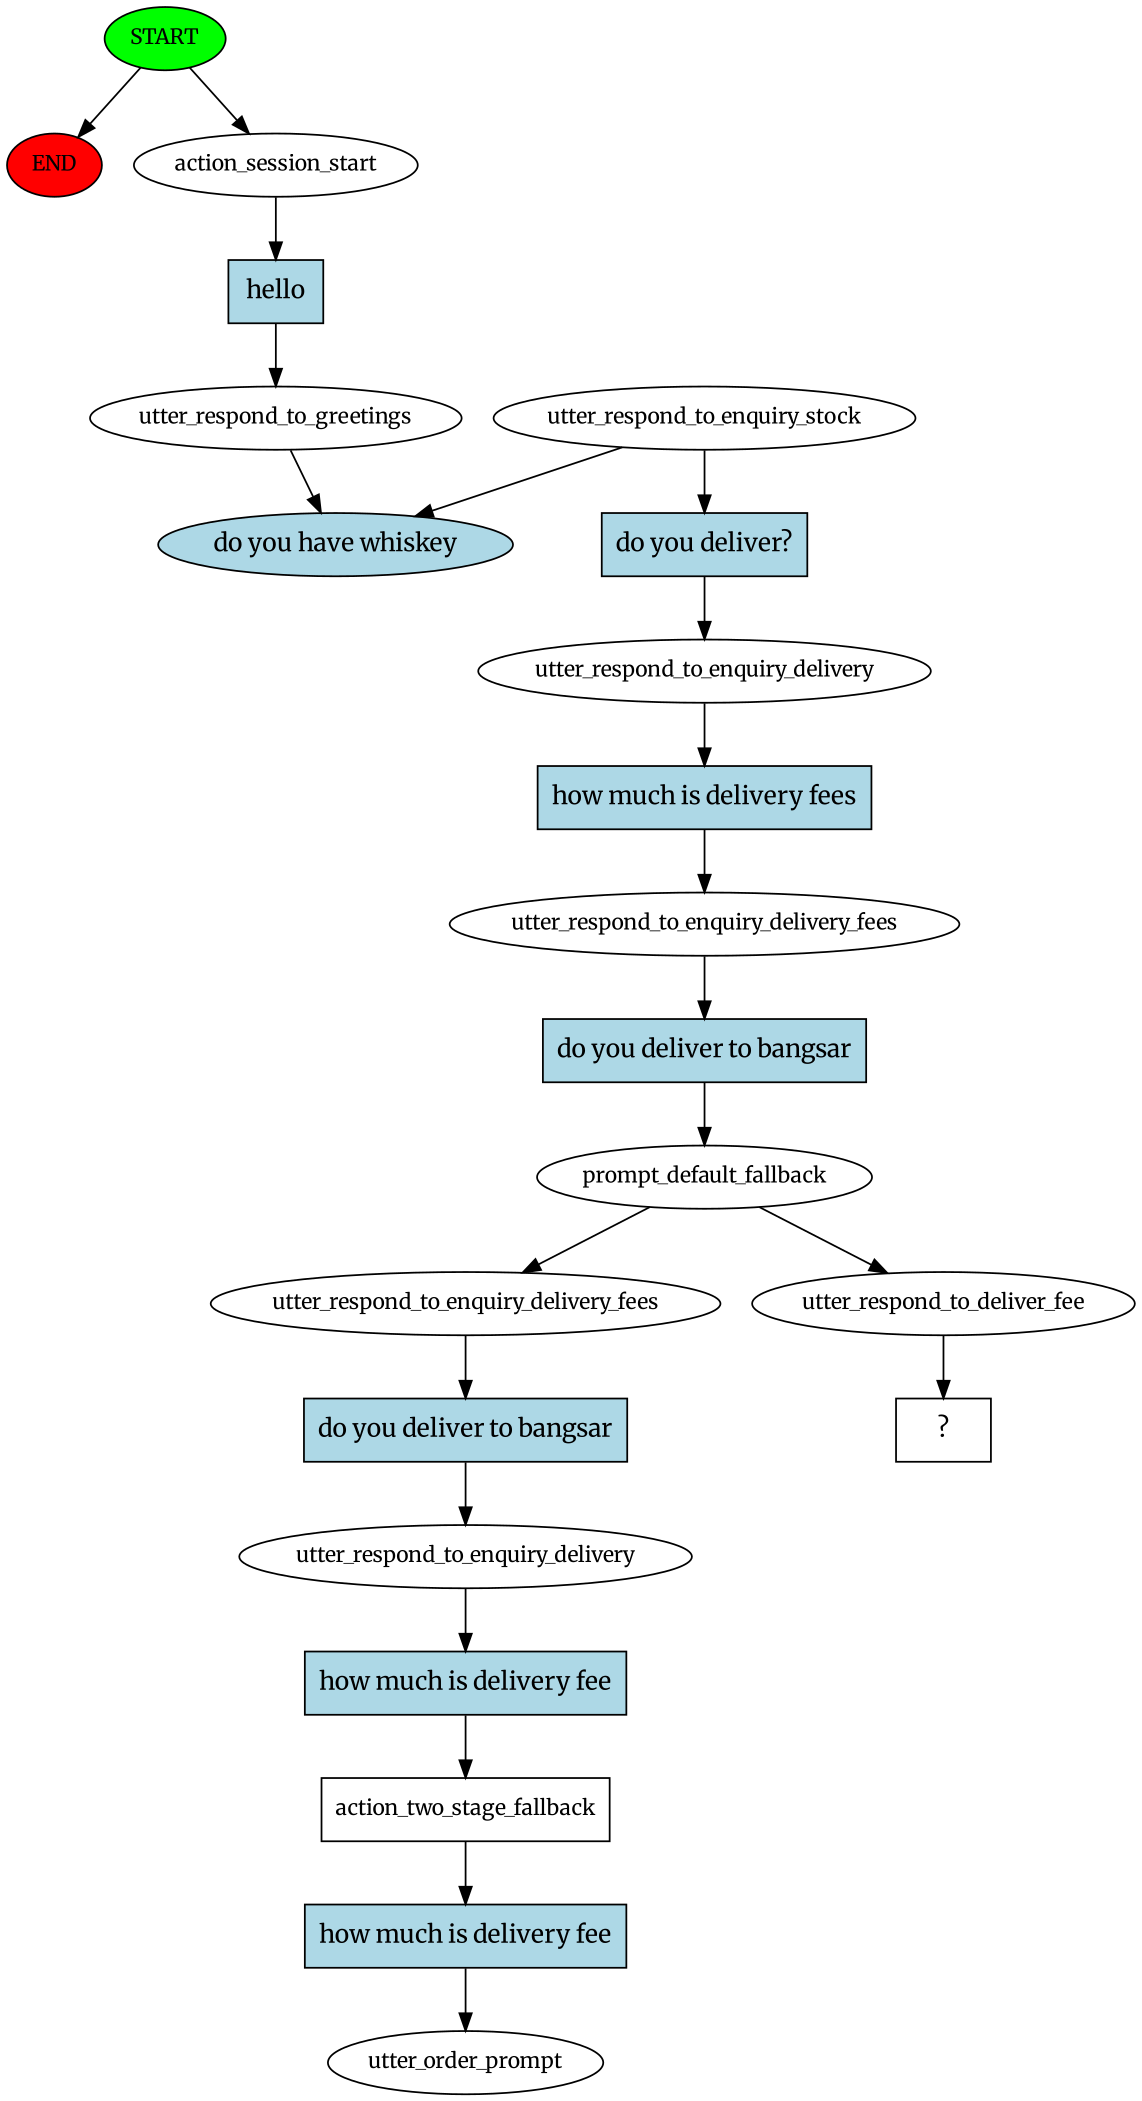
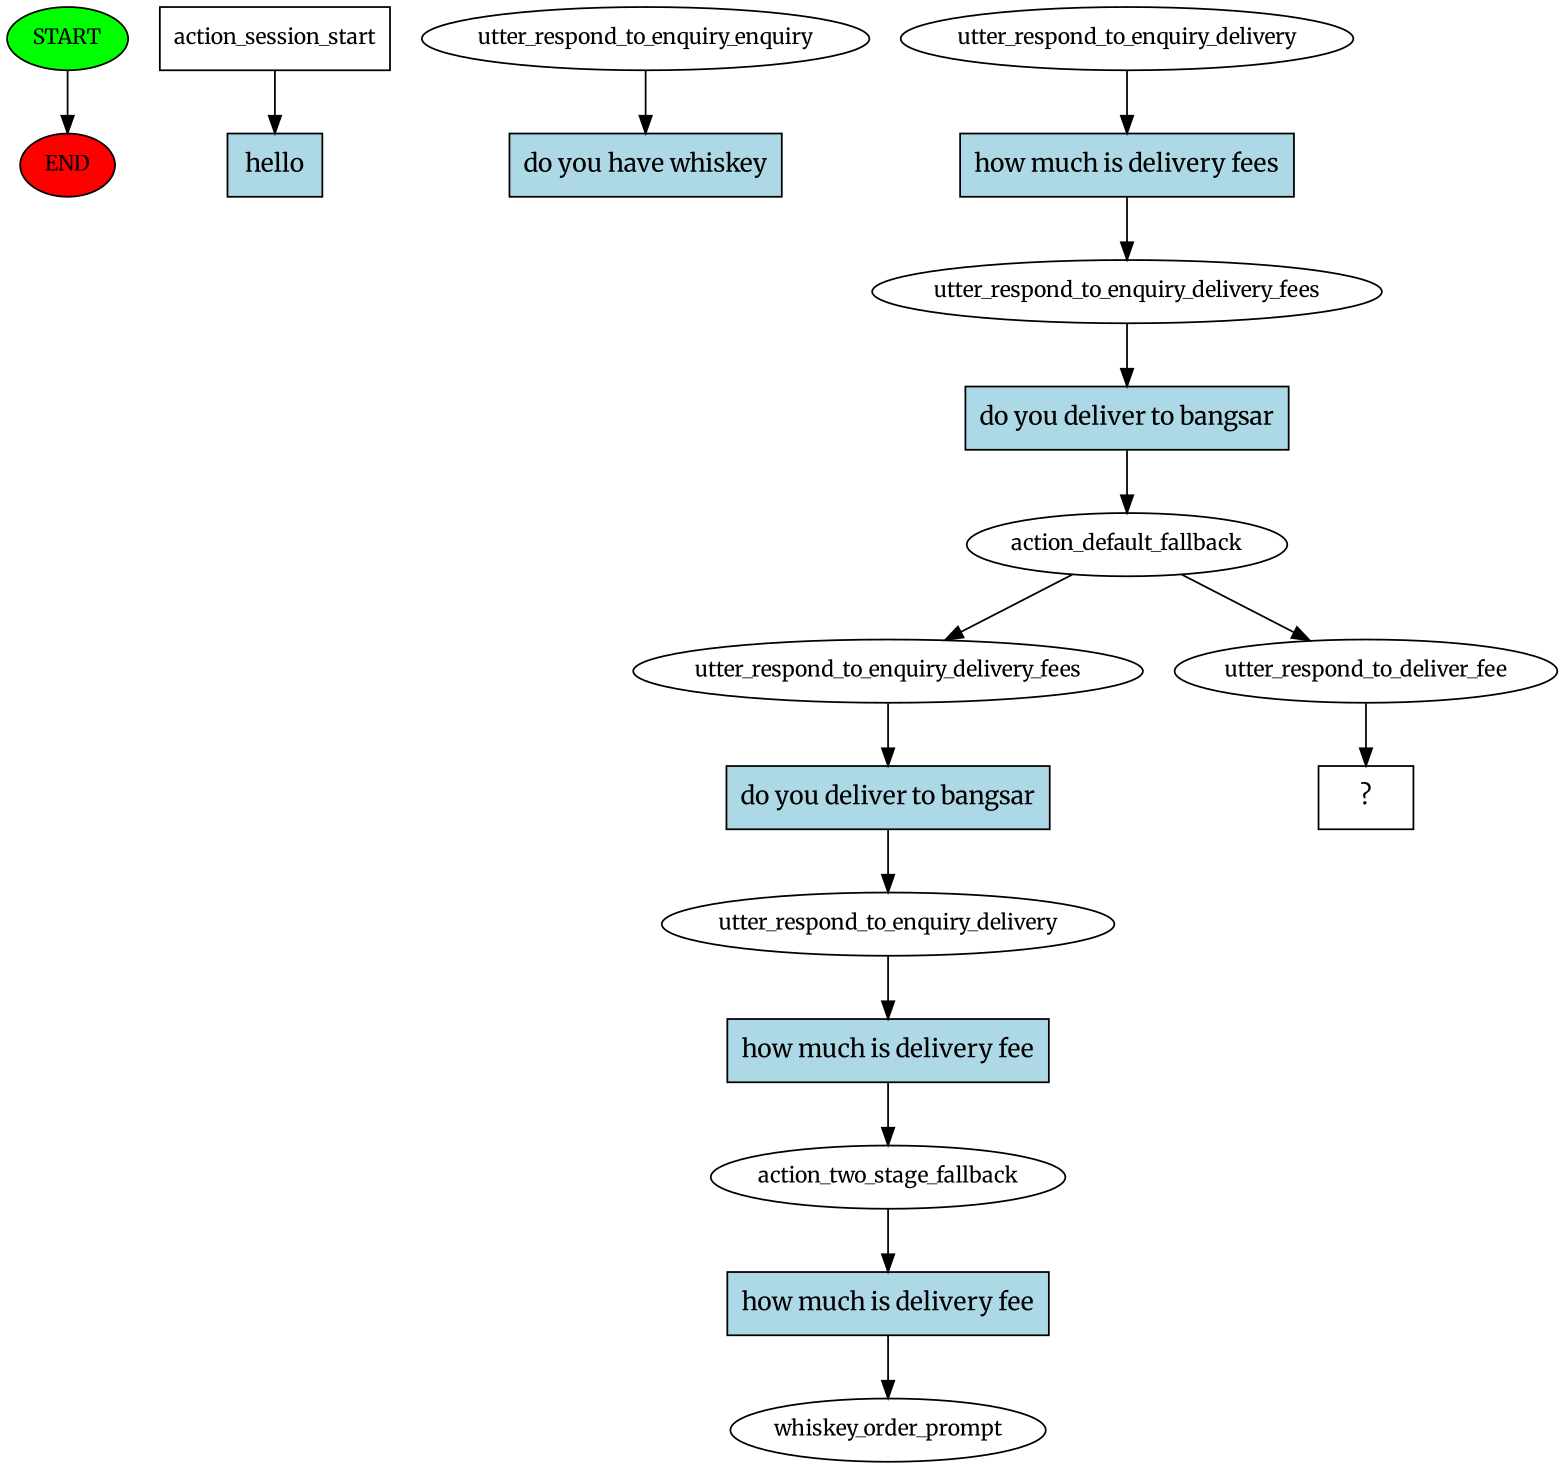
(213, 94) -> none
(276, 165) -> (275, 39)
(276, 418) -> none
(705, 418) -> (646, 39)
(336, 545) -> (646, 165)
(705, 545) -> none
(705, 1177) -> (1127, 545)
(466, 1810) -> (888, 1177)
(466, 2063) -> (888, 1430)
